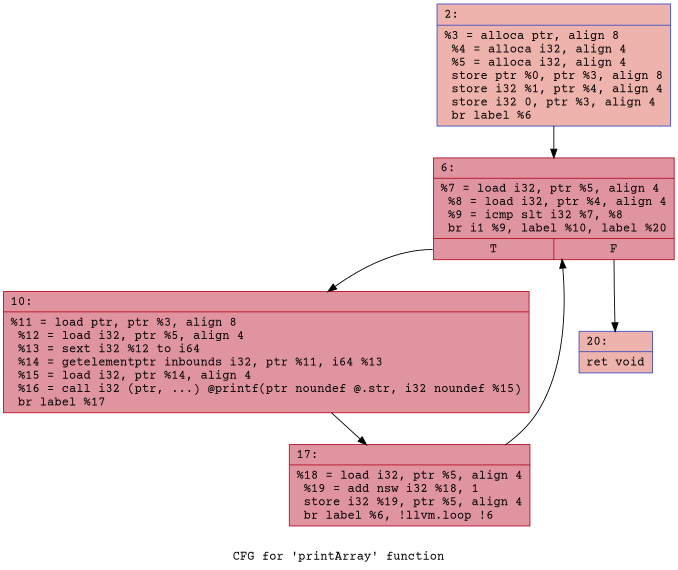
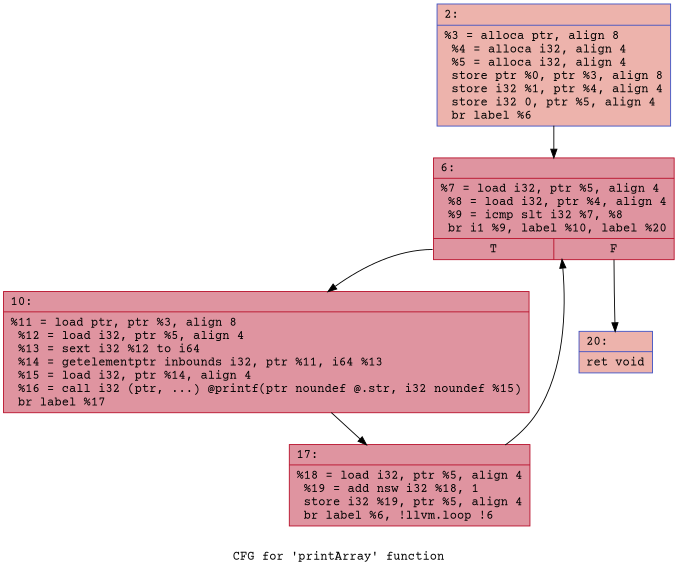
(550, 102) -> (550, 102)
